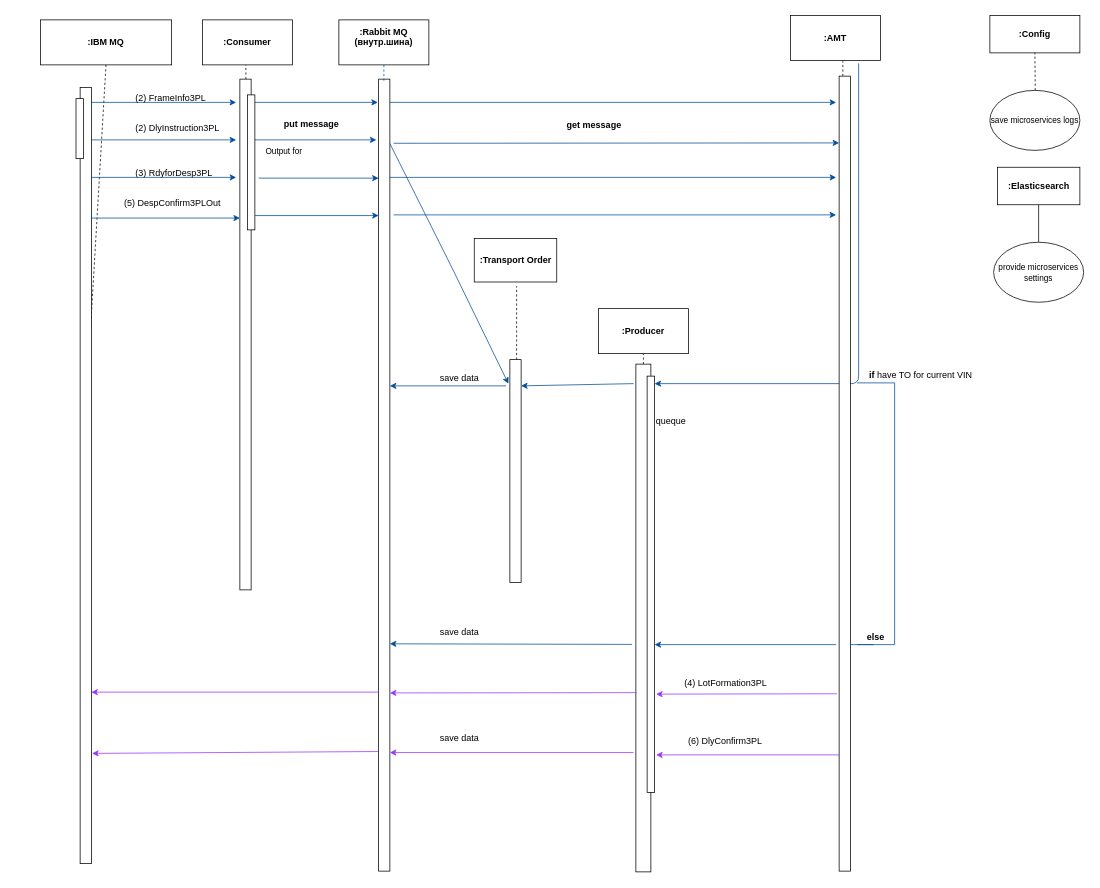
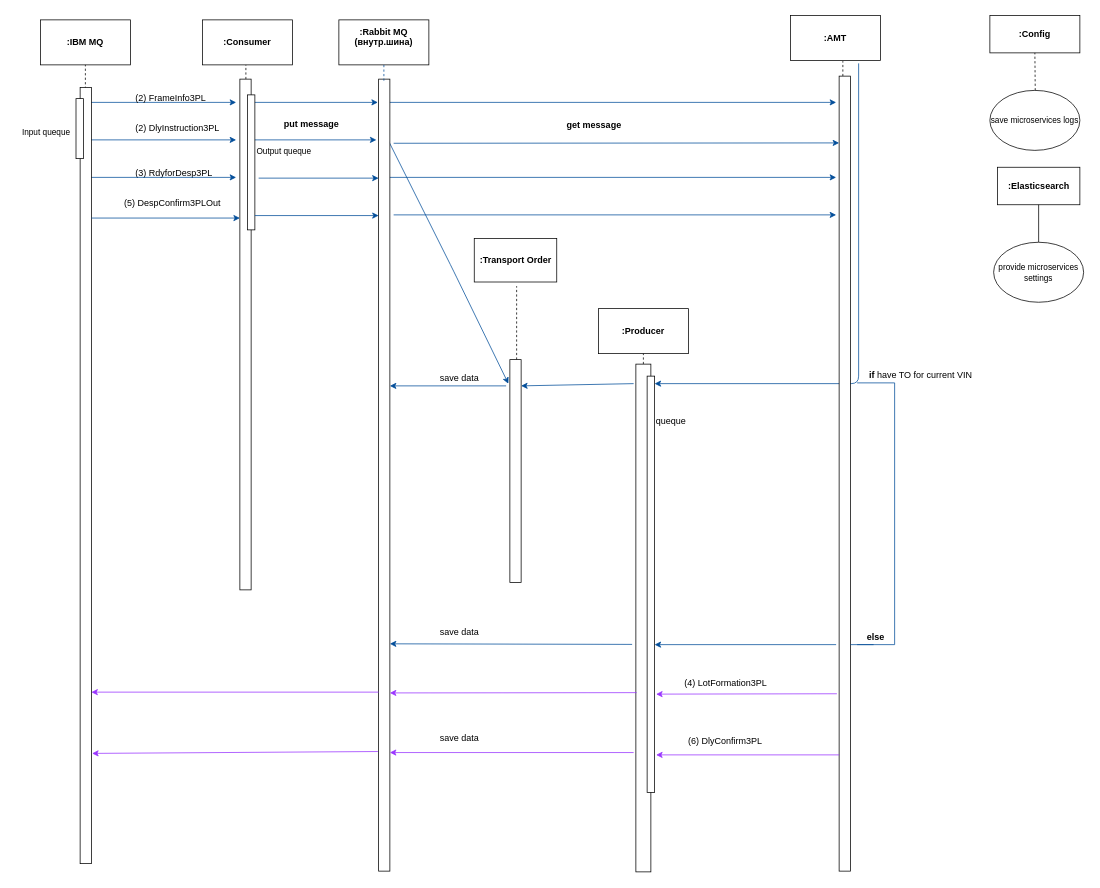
(106, 42) -> (85, 42)
none -> (46, 132)
(284, 151) -> (284, 151)
